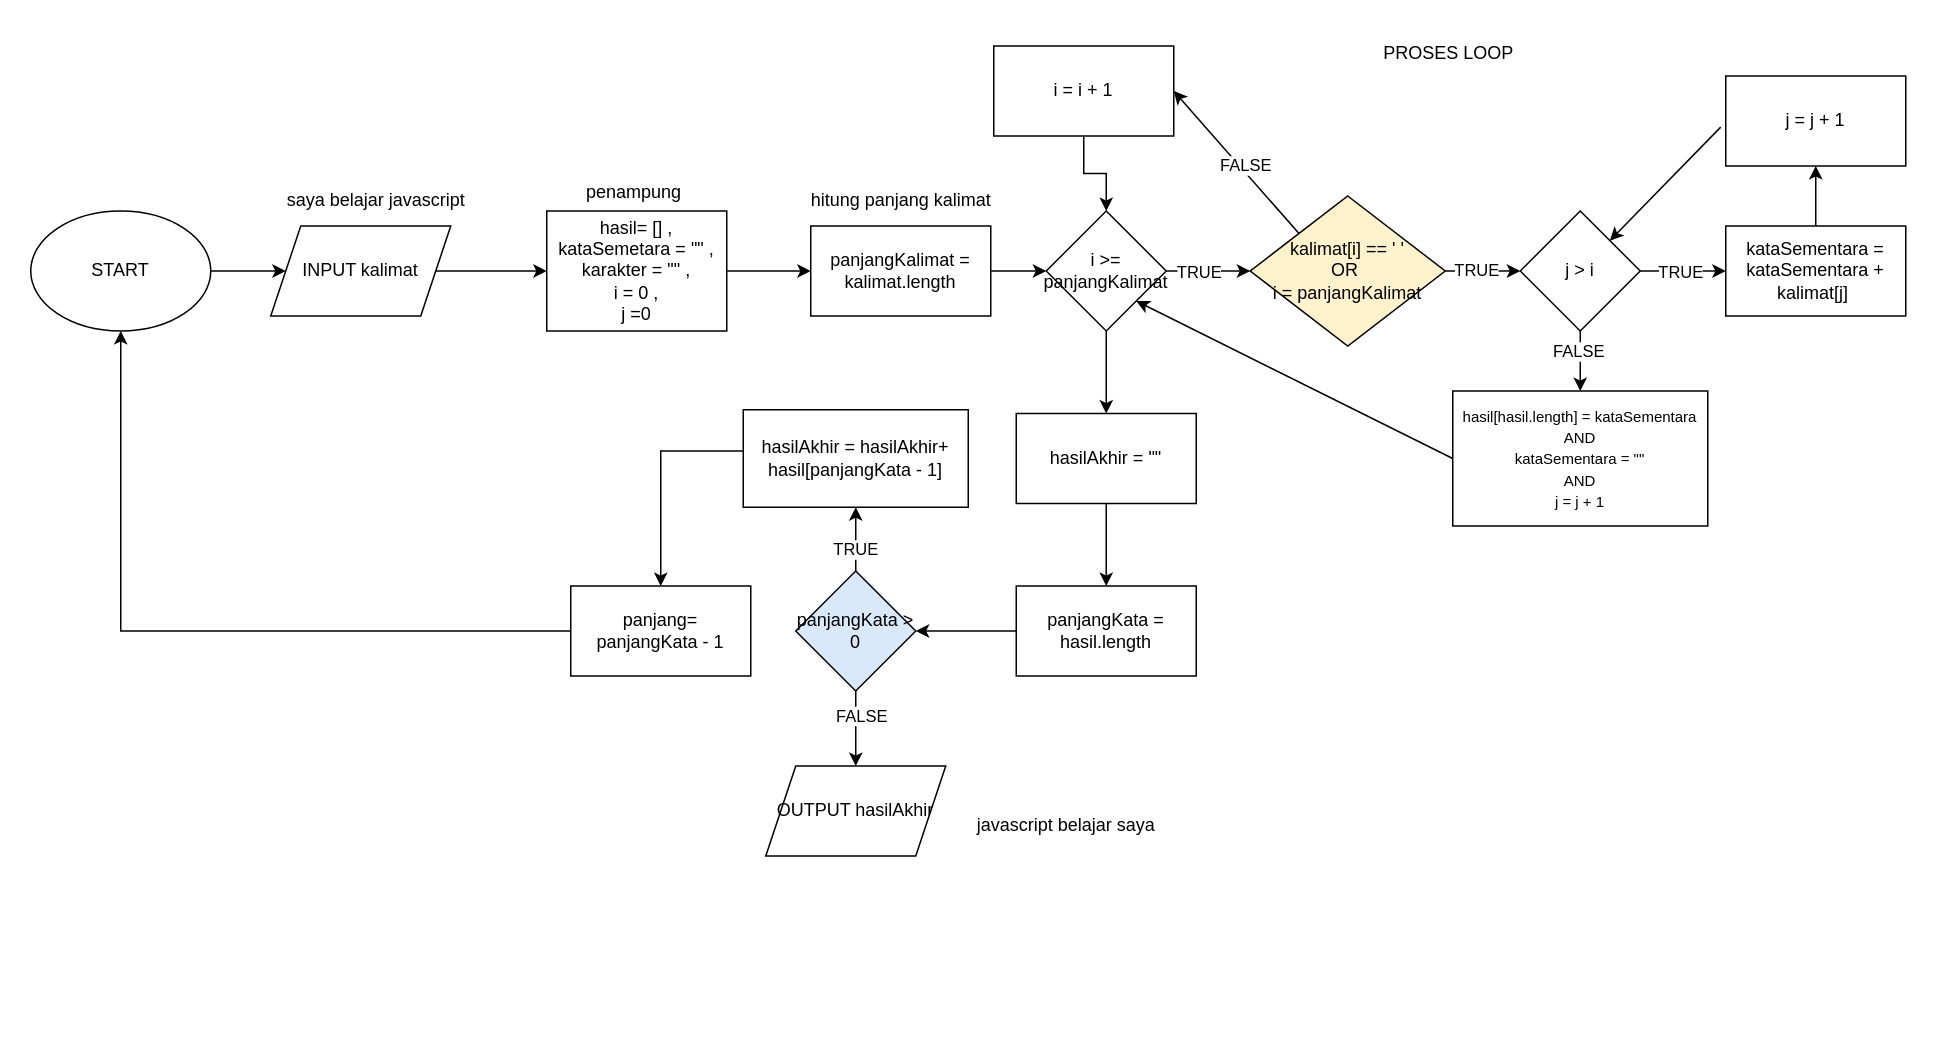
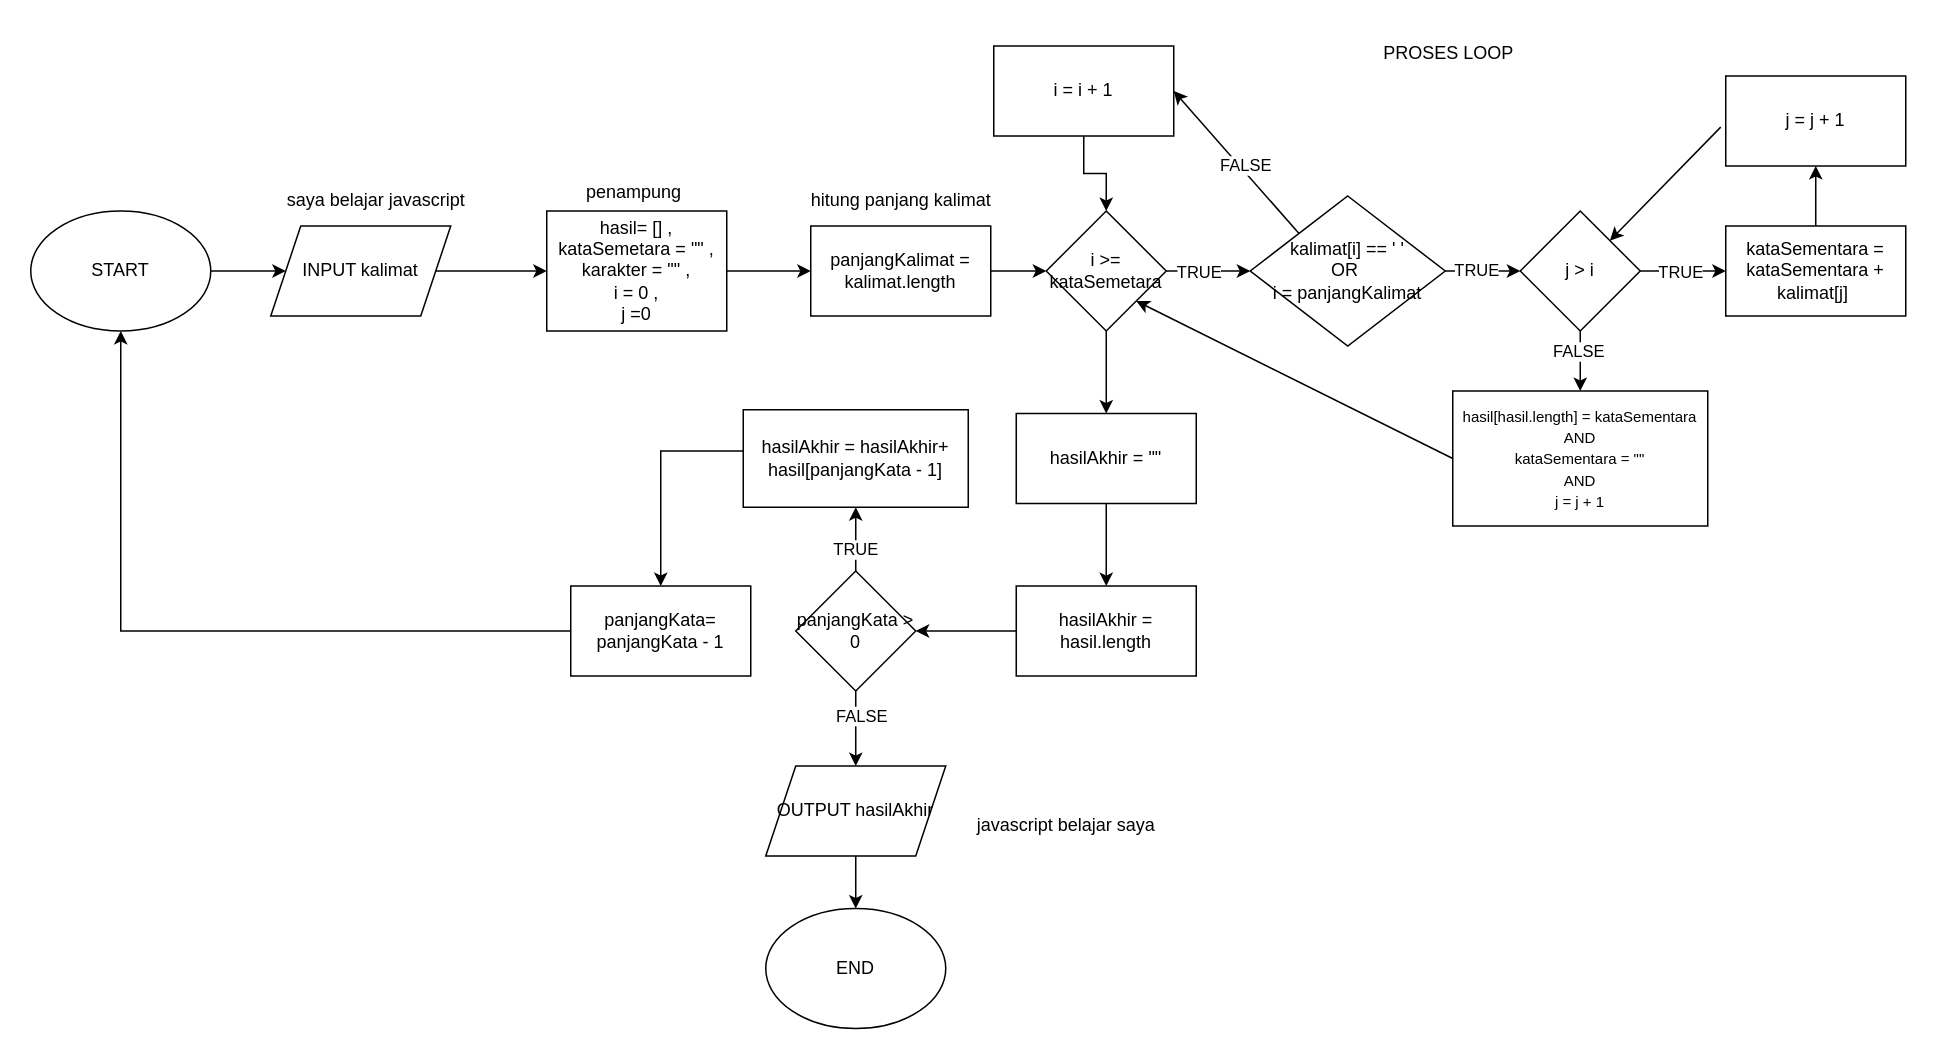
(1106, 271) -> (1106, 271)
(1348, 271) -> (1348, 271)
(661, 631) -> (661, 631)
(856, 631) -> (856, 631)
(1106, 631) -> (1106, 631)
none -> (856, 884)
none -> (856, 968)
